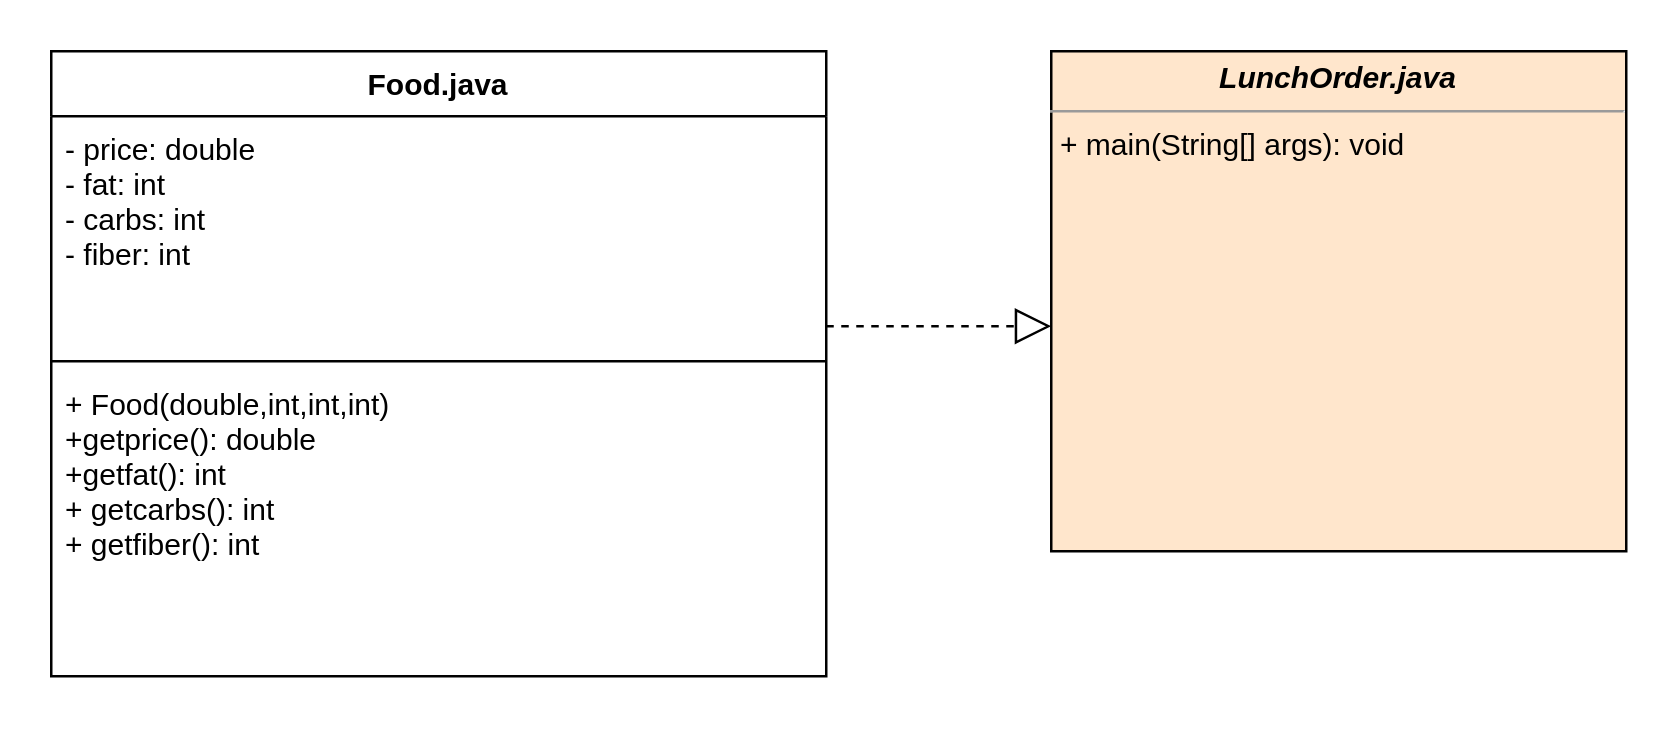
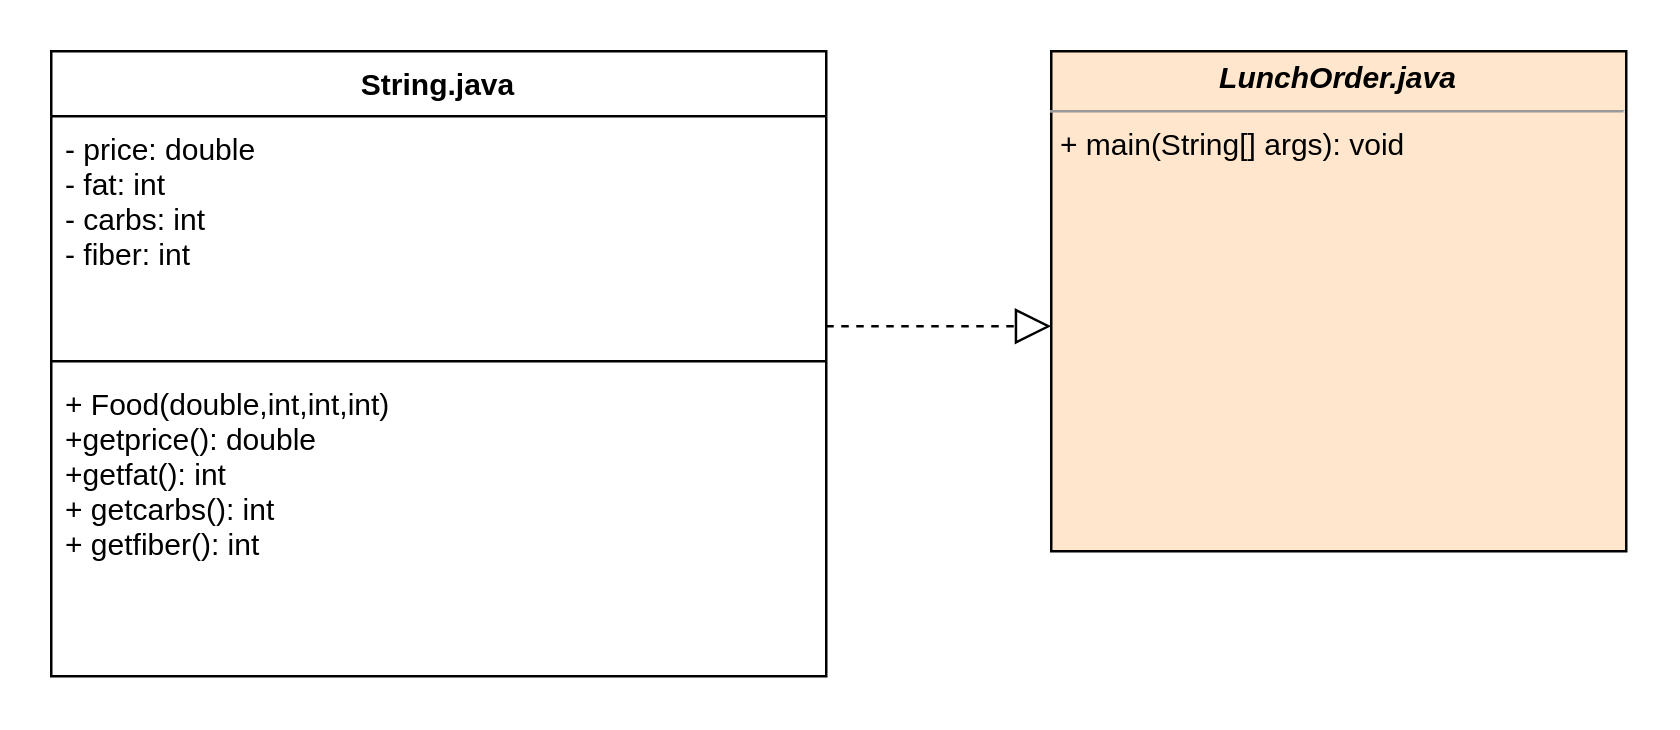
(438, 85) -> (438, 85)
